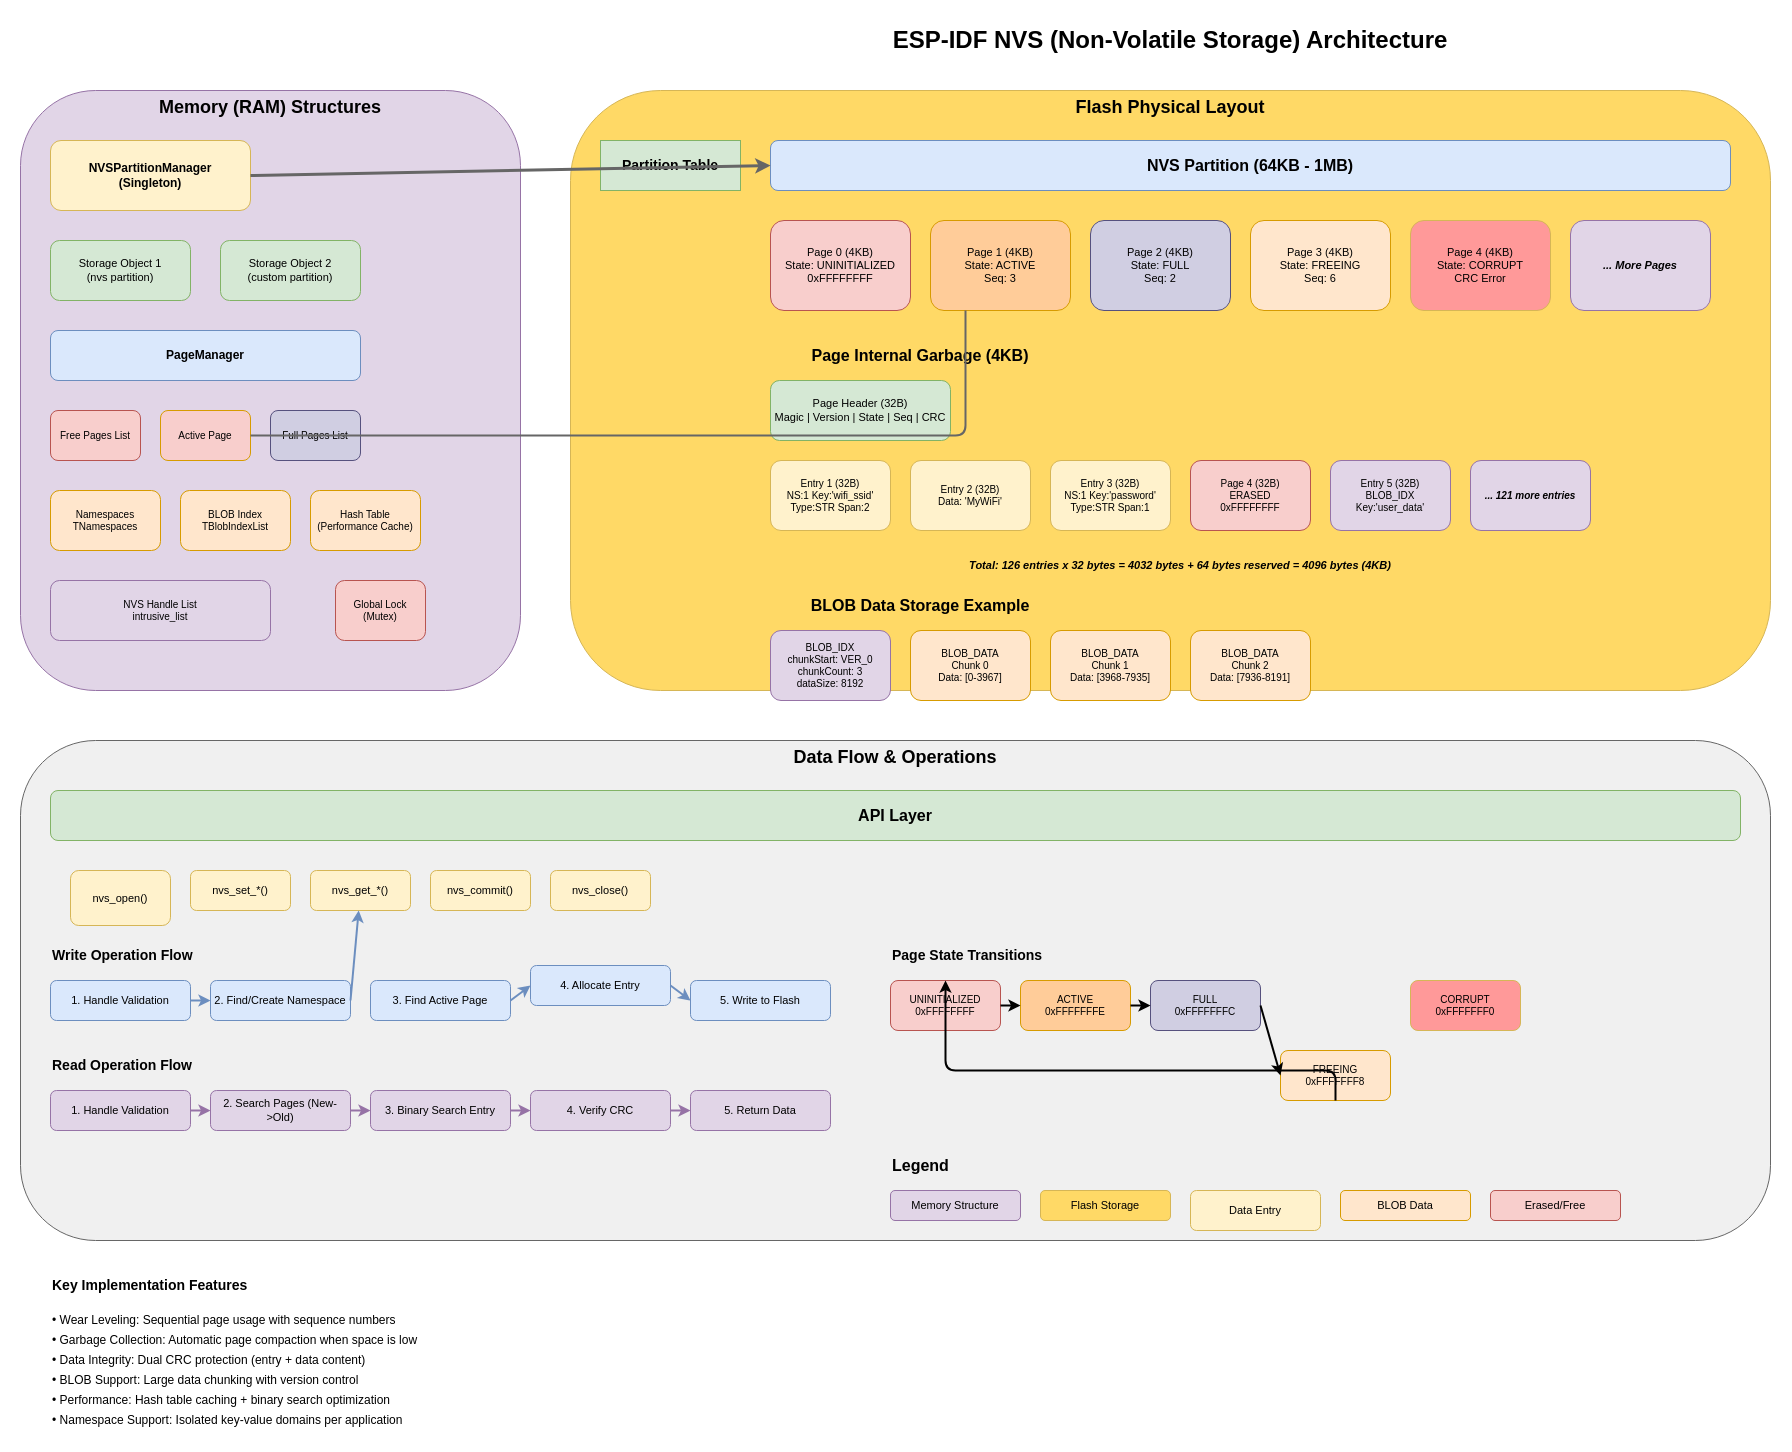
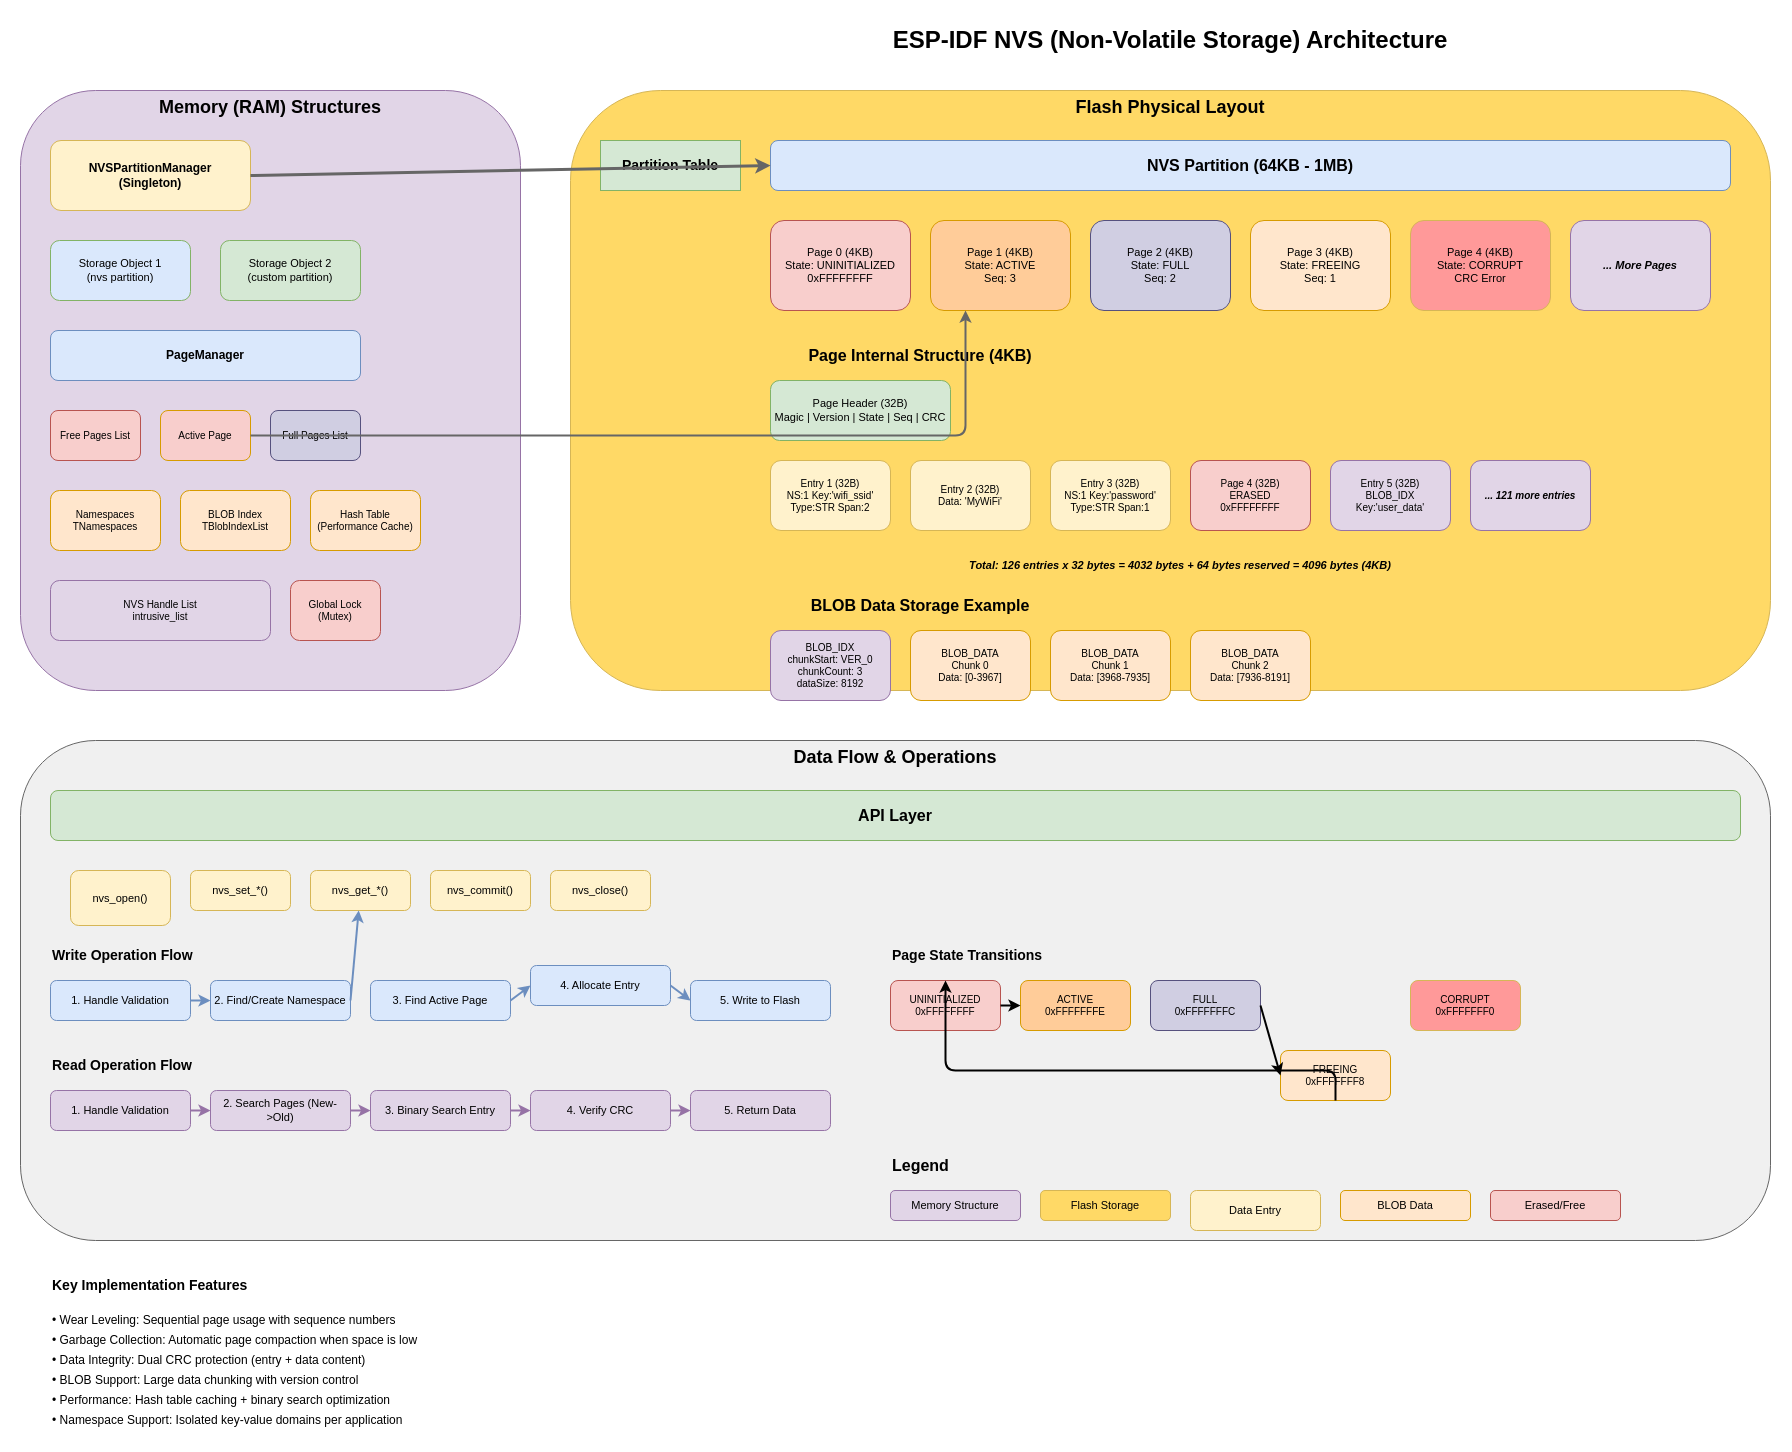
(1321, 266) -> (1321, 266)
(121, 271) -> (121, 271)
(966, 319) -> (966, 321)
(921, 356) -> (921, 356)
(381, 611) -> (336, 611)
(1136, 1006) -> none
